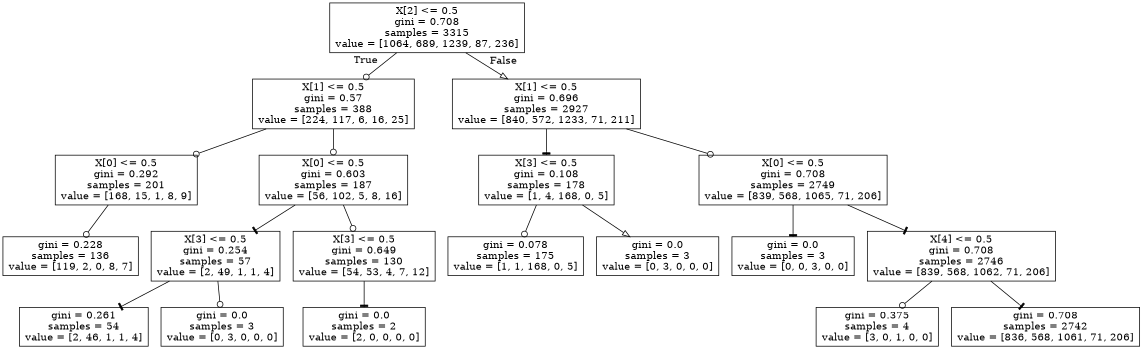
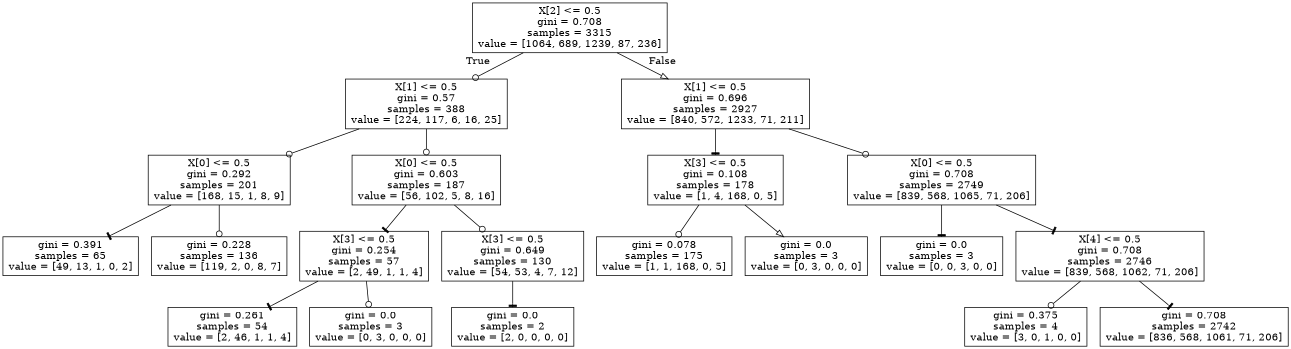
none -> (71, 256)
